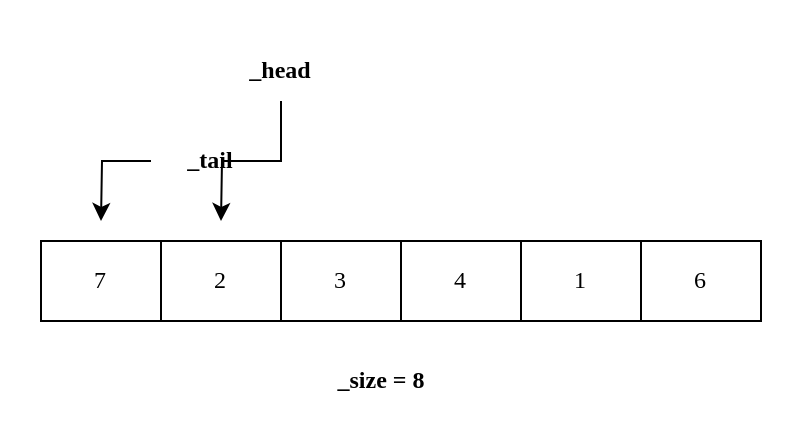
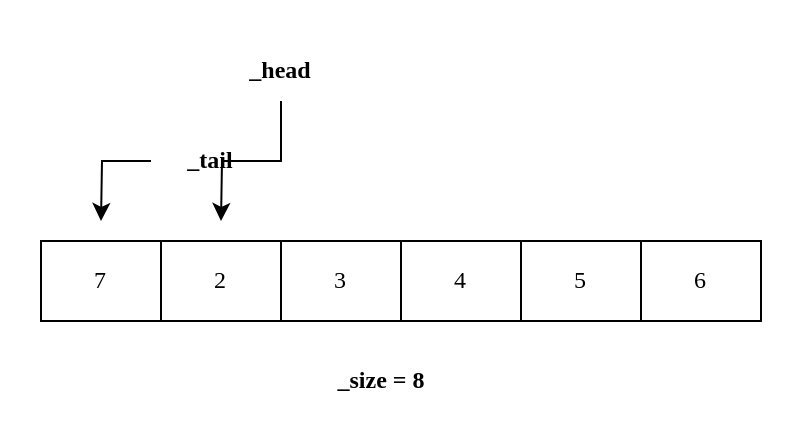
(581, 281) -> (581, 281)
